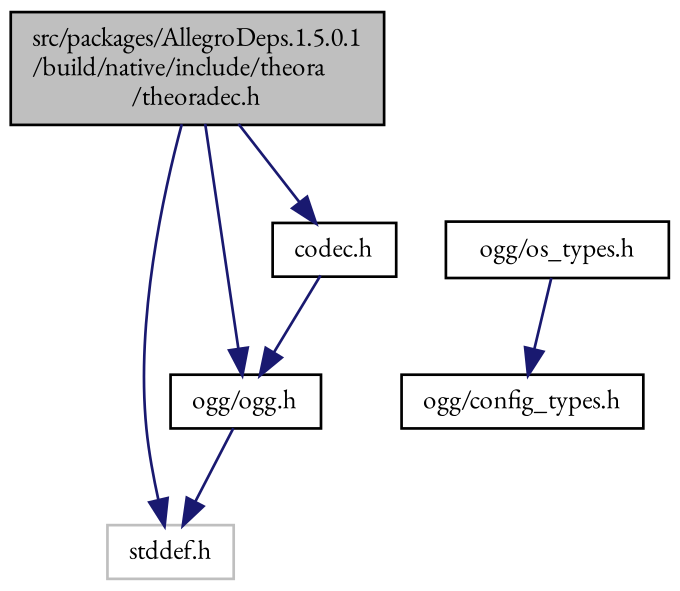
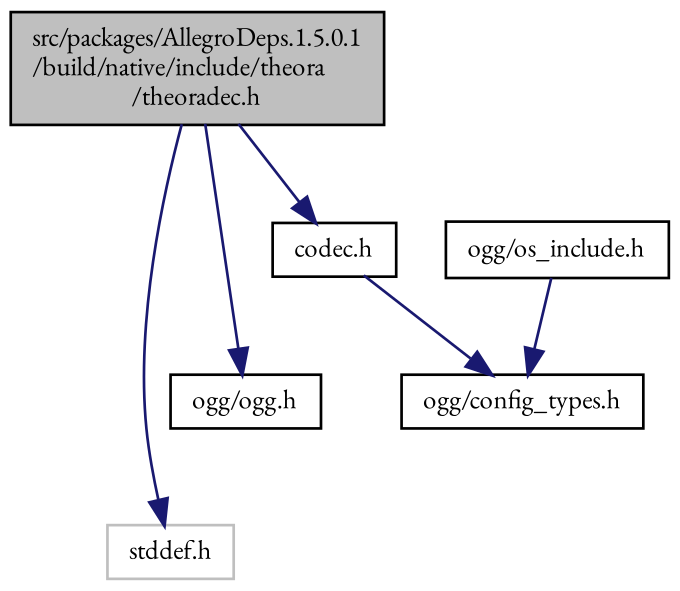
(557, 250) -> (557, 250)
(297, 314) -> (417, 317)
(214, 465) -> none
